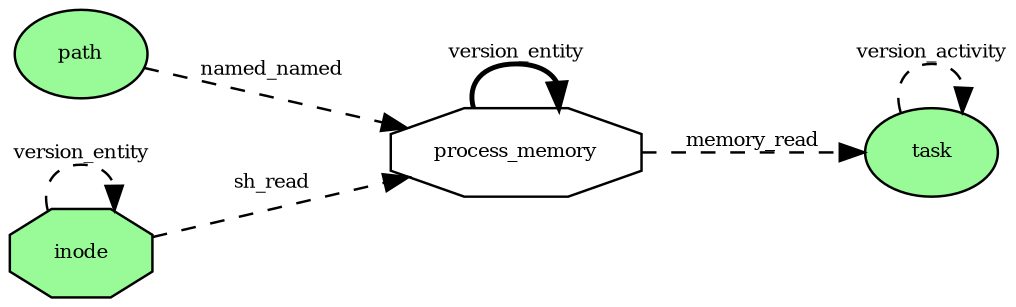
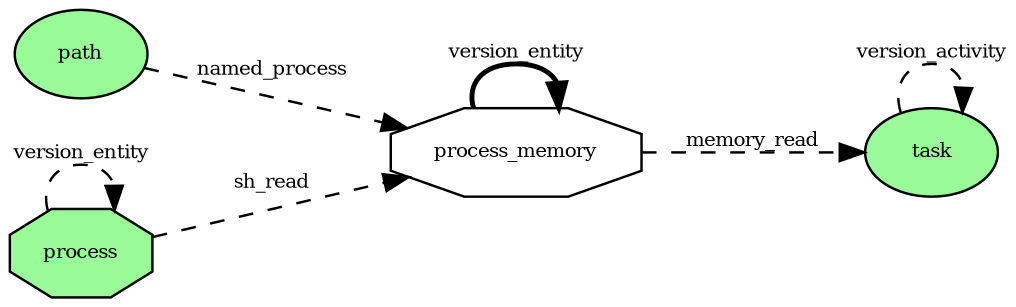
(272, 70) -> (272, 70)
(81, 253) -> (81, 253)
